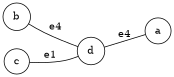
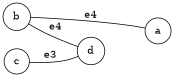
(125, 41) -> (88, 21)
(54, 55) -> (54, 55)
